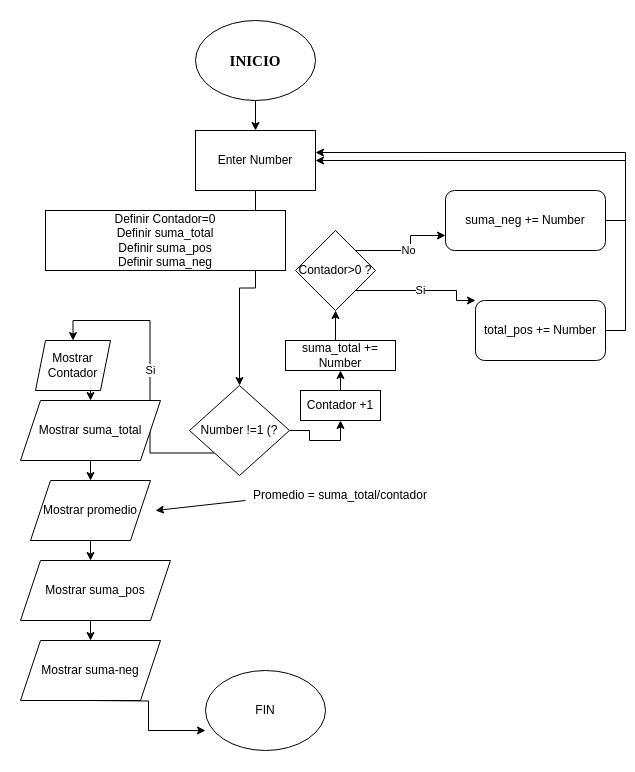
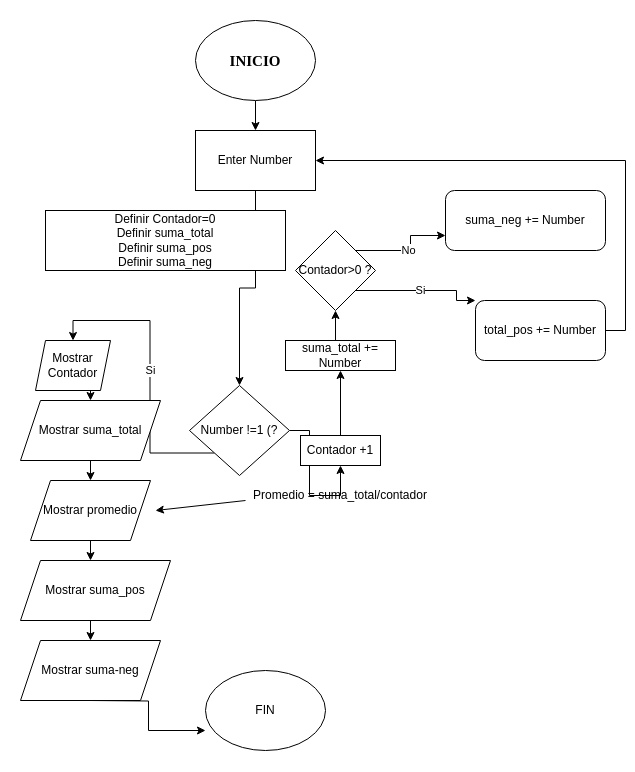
(477, 153) -> none
(341, 406) -> (341, 451)
